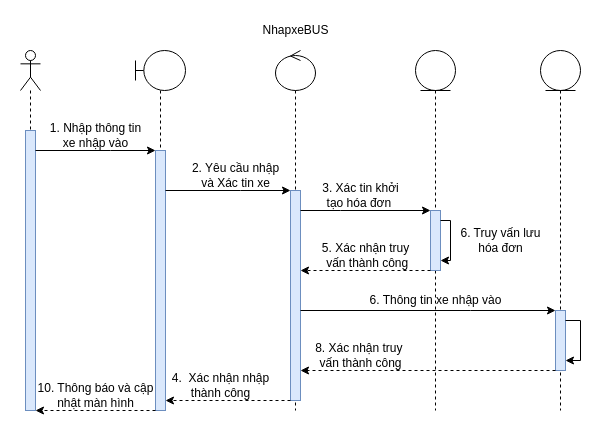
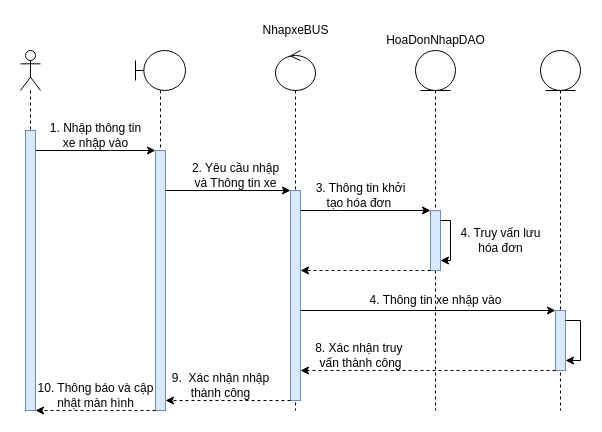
none -> (436, 41)
(236, 176) -> (236, 176)
(361, 196) -> (361, 196)
(501, 241) -> (501, 241)
(366, 256) -> none
(436, 301) -> (436, 301)
(221, 386) -> (221, 386)
